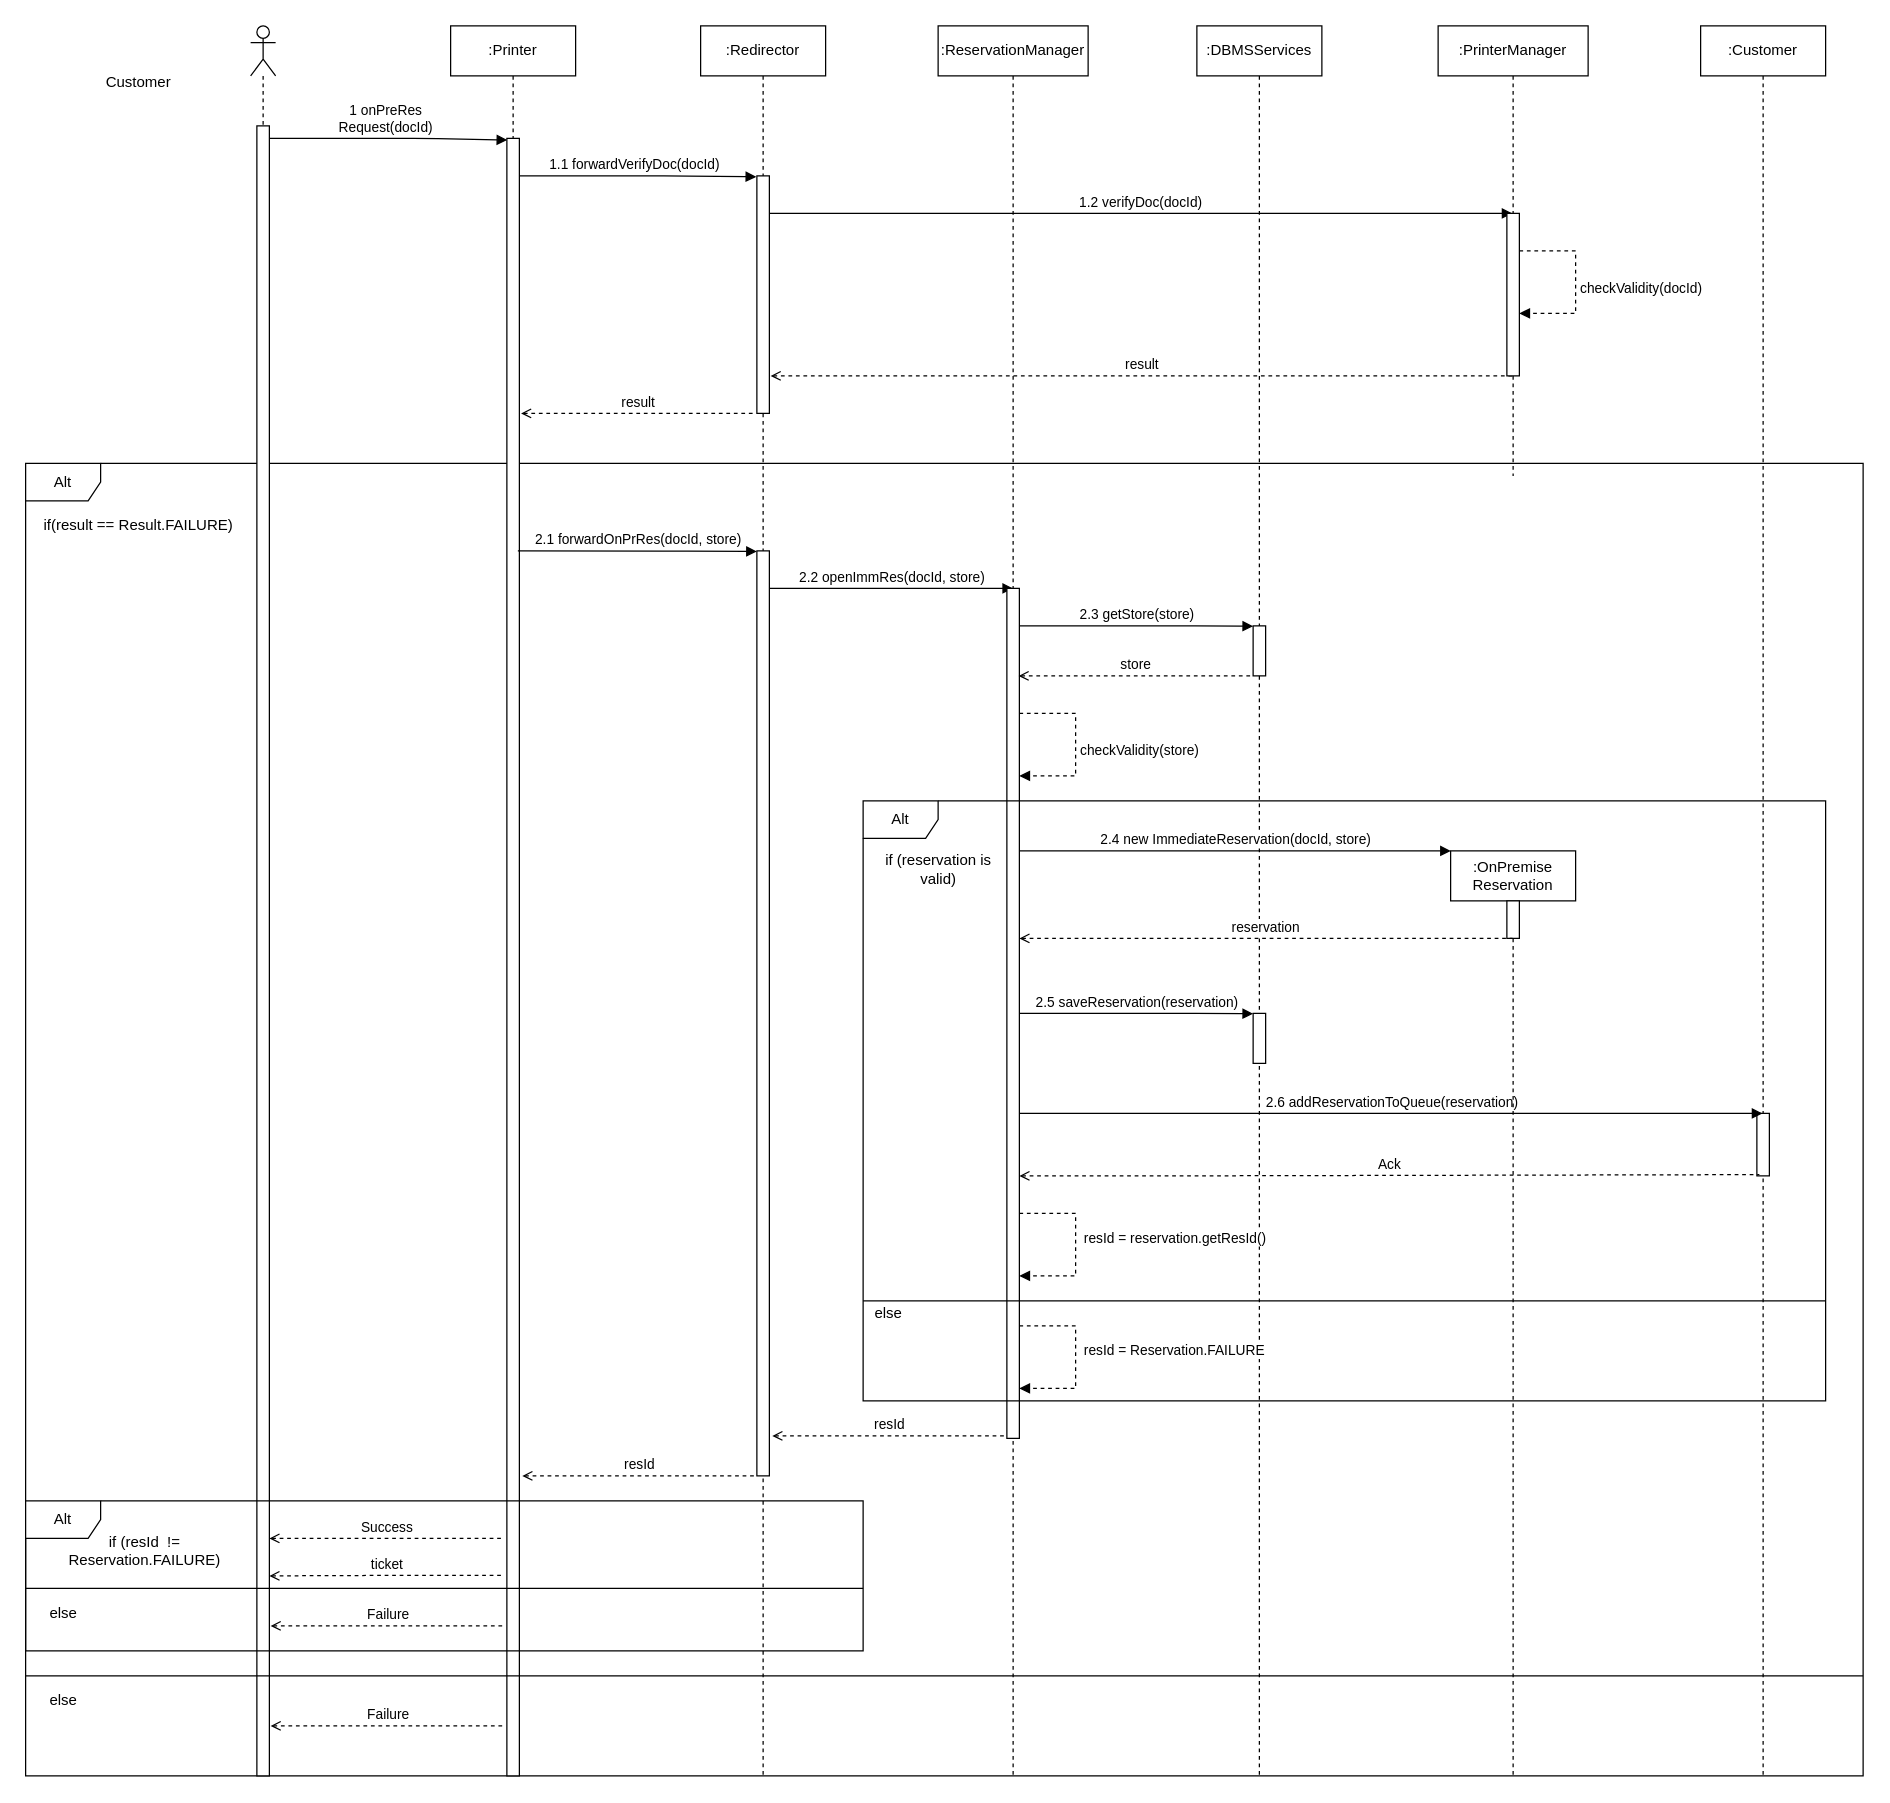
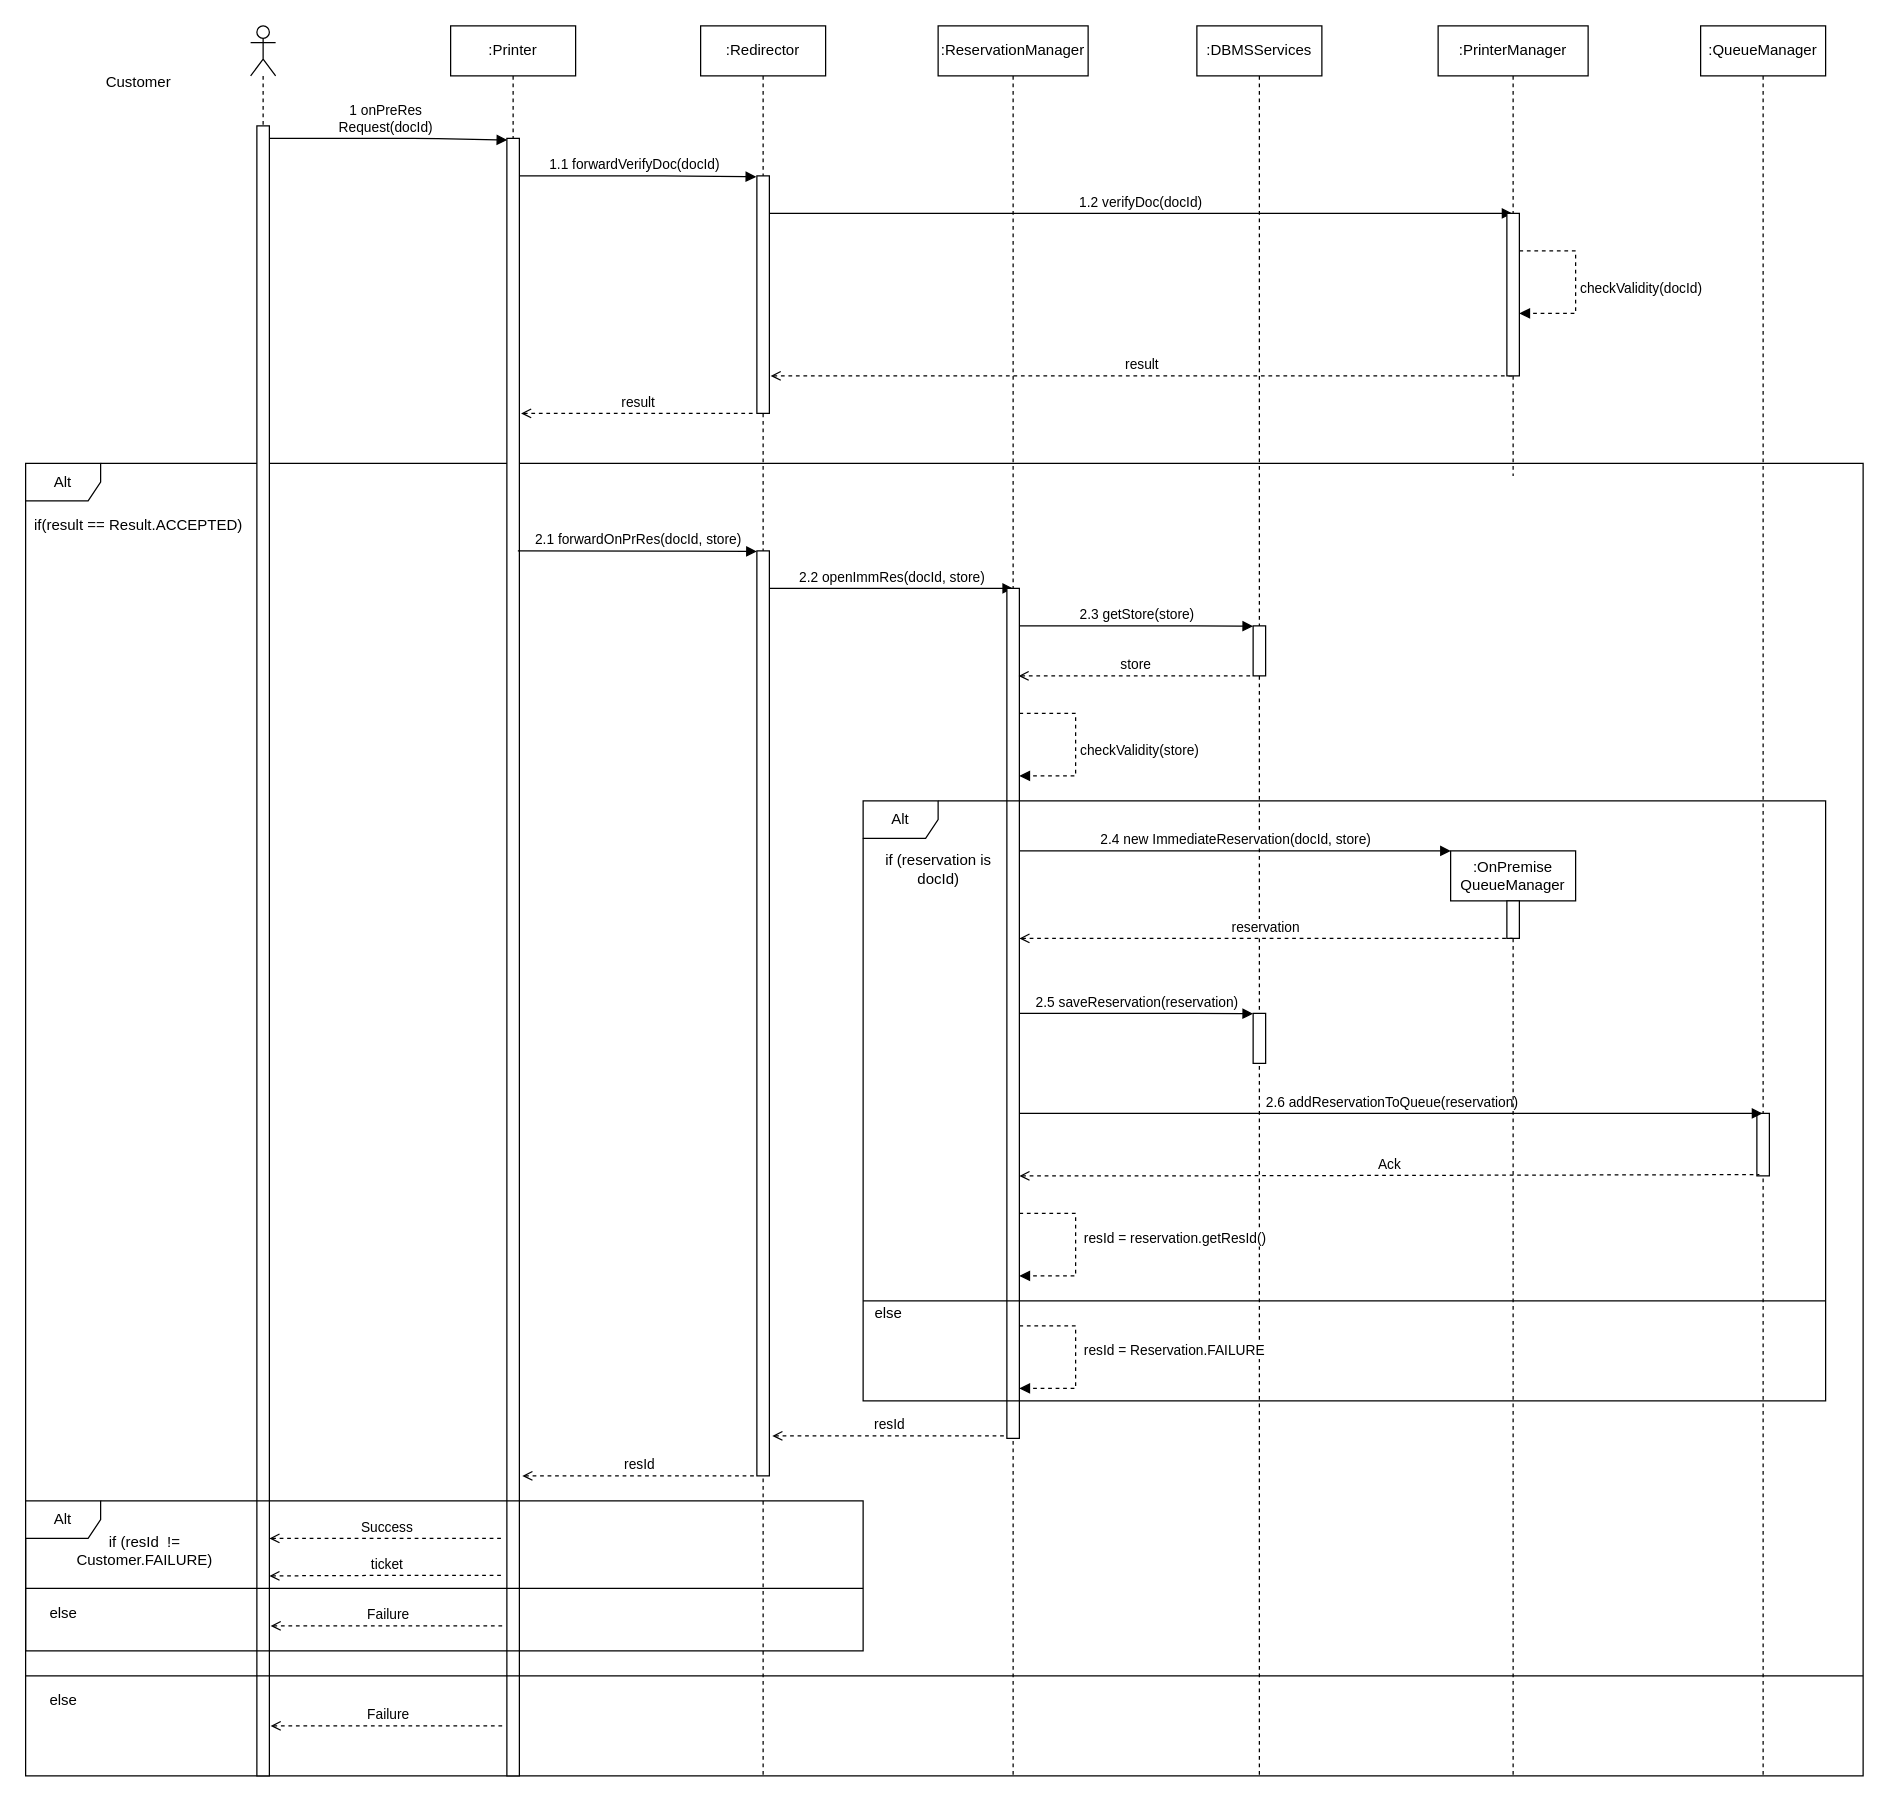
(1763, 51) -> (1763, 51)
(139, 526) -> (139, 526)
(939, 869) -> (939, 869)
(1513, 876) -> (1513, 876)
(145, 1551) -> (145, 1551)
